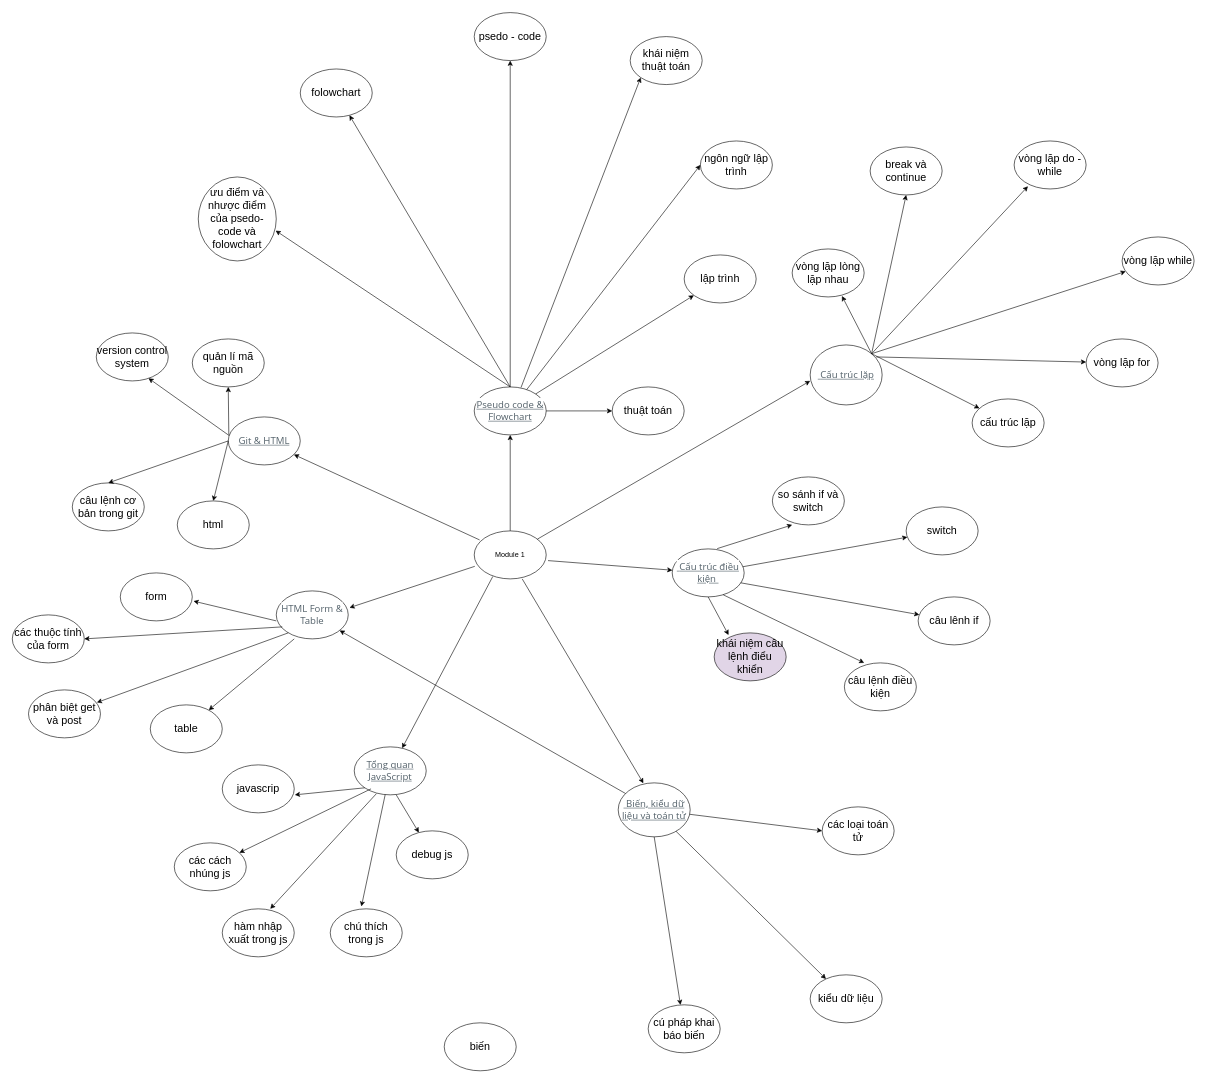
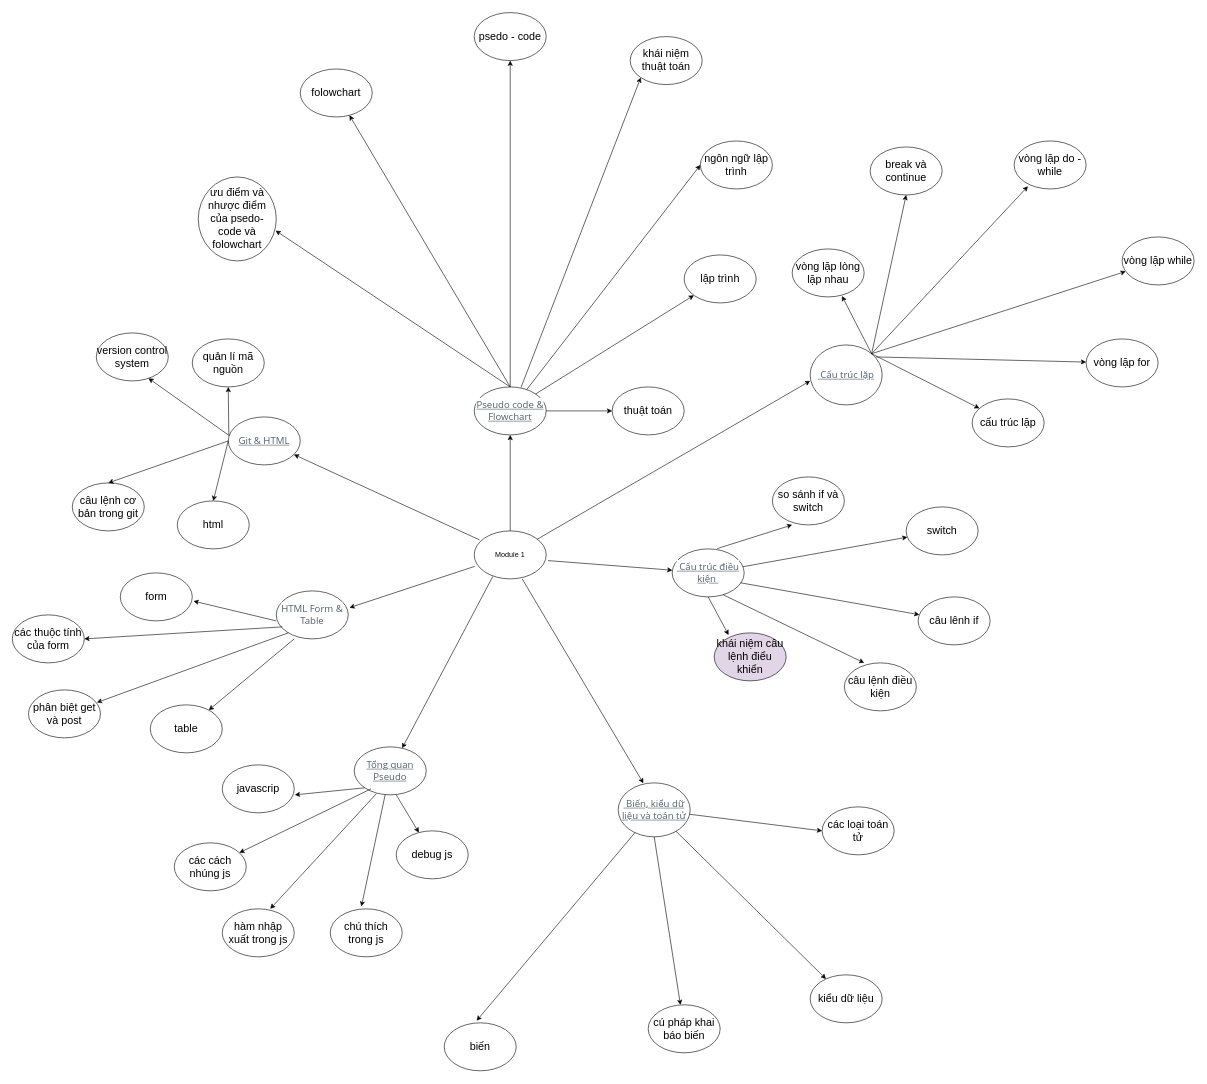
(484, 713) -> (557, 925)
(390, 771) -> (390, 771)
